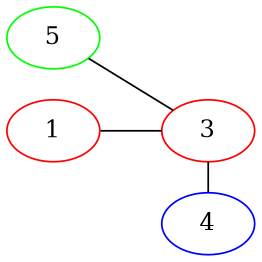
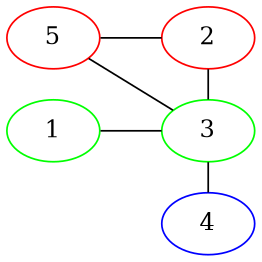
(53, 38) -> (53, 38)
none -> (208, 38)
(53, 131) -> (53, 131)
(208, 131) -> (208, 131)
